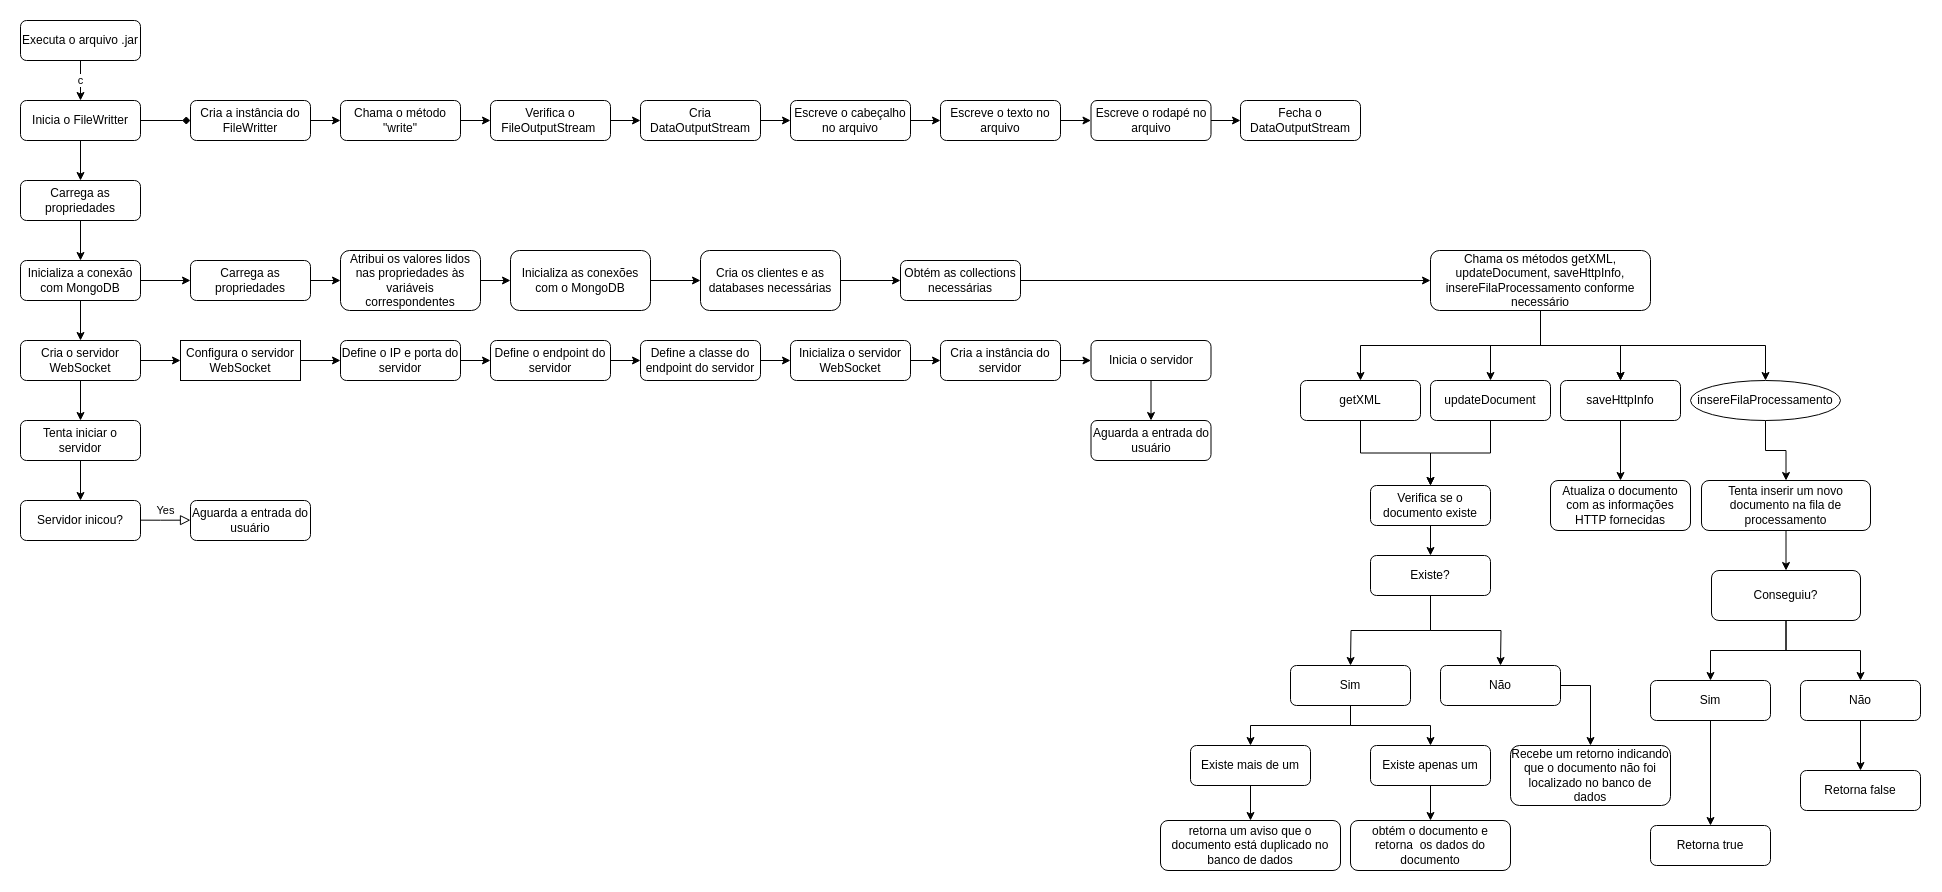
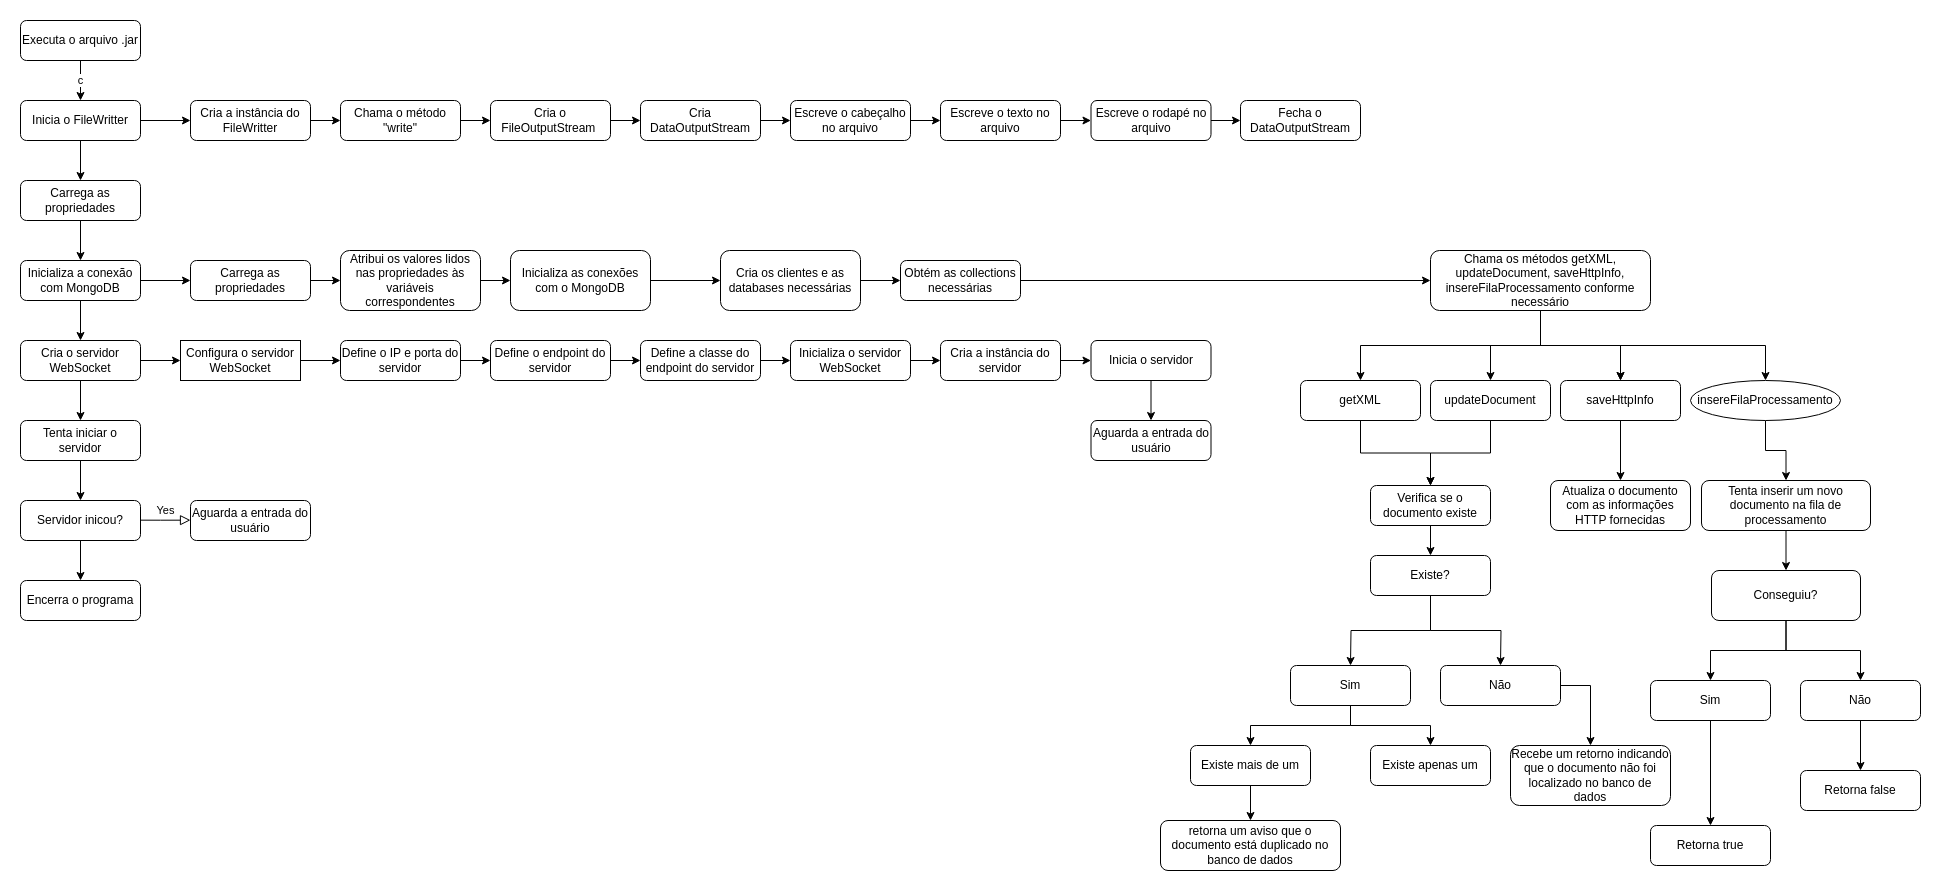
(182, 121) -> (182, 121)
(551, 121) -> (551, 121)
(771, 281) -> (791, 281)
none -> (81, 557)
none -> (81, 601)
(1431, 805) -> none
(1431, 846) -> none
